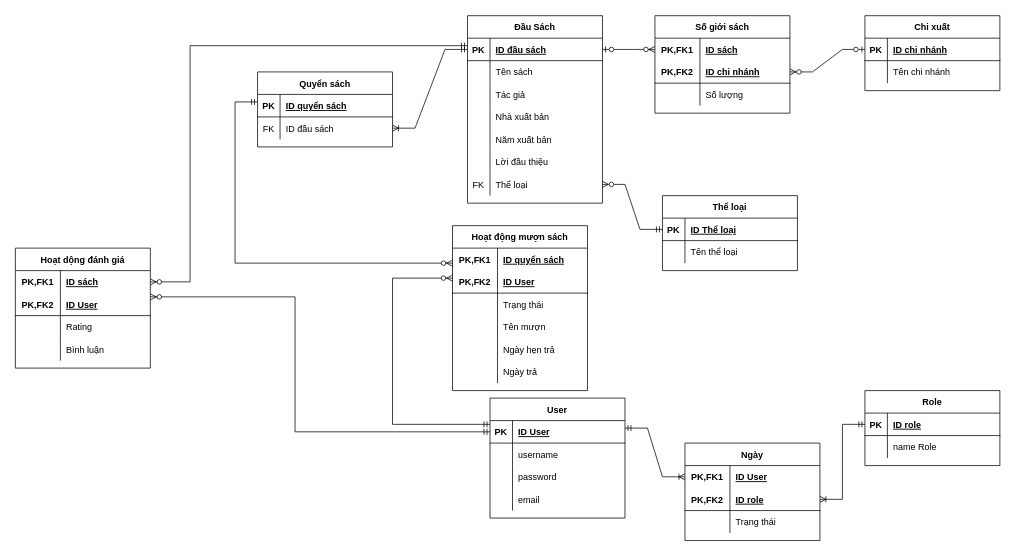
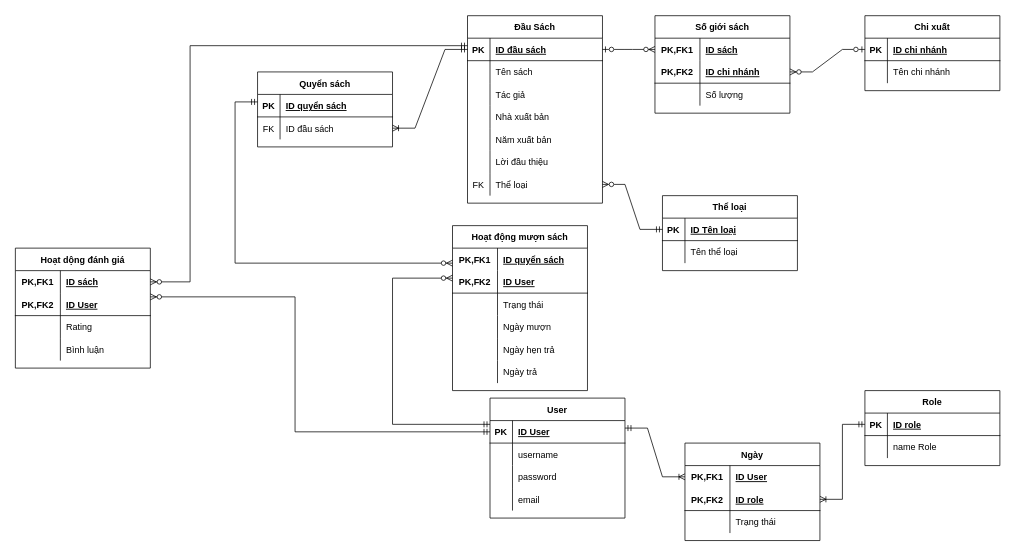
(715, 230) -> (715, 230)
(522, 327) -> (525, 327)
